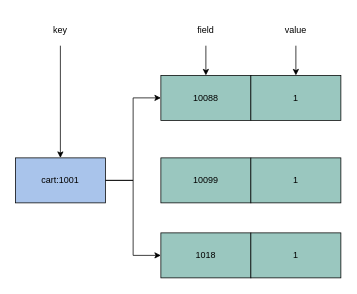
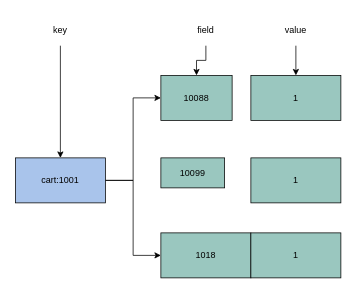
(206, 98) -> (197, 98)
(206, 180) -> (193, 173)
